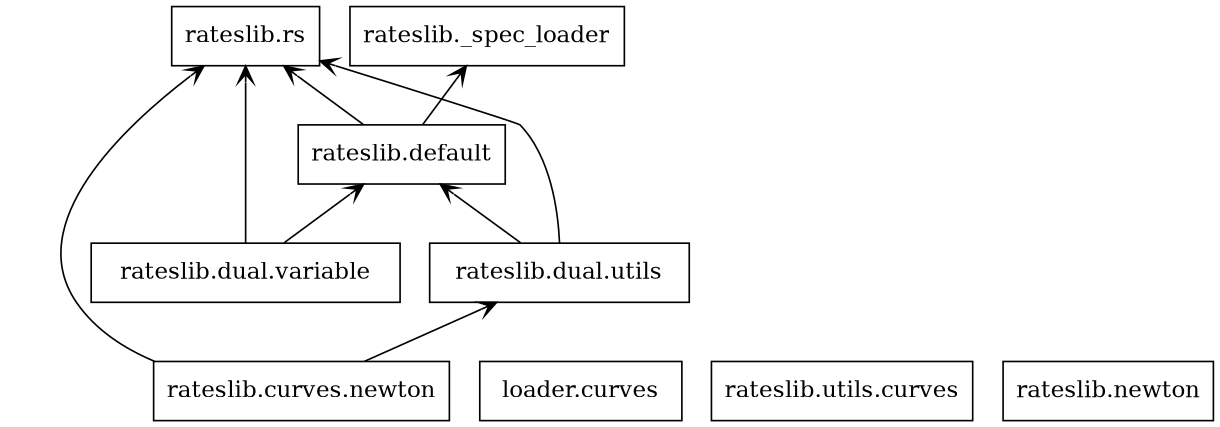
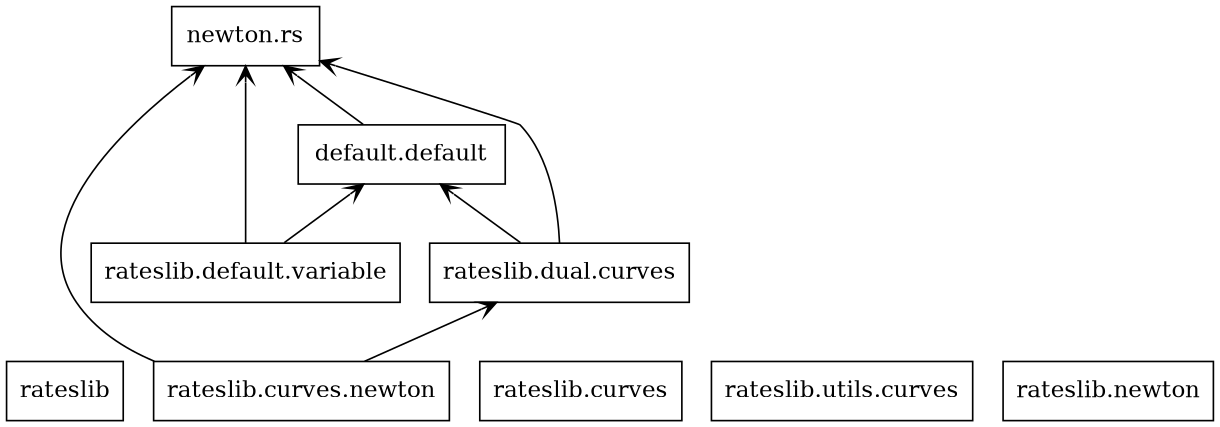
(246, 36) -> (246, 36)
(487, 36) -> none
(402, 154) -> (402, 154)
(246, 273) -> (246, 273)
(559, 273) -> (559, 273)
none -> (65, 391)
(581, 391) -> (581, 391)
